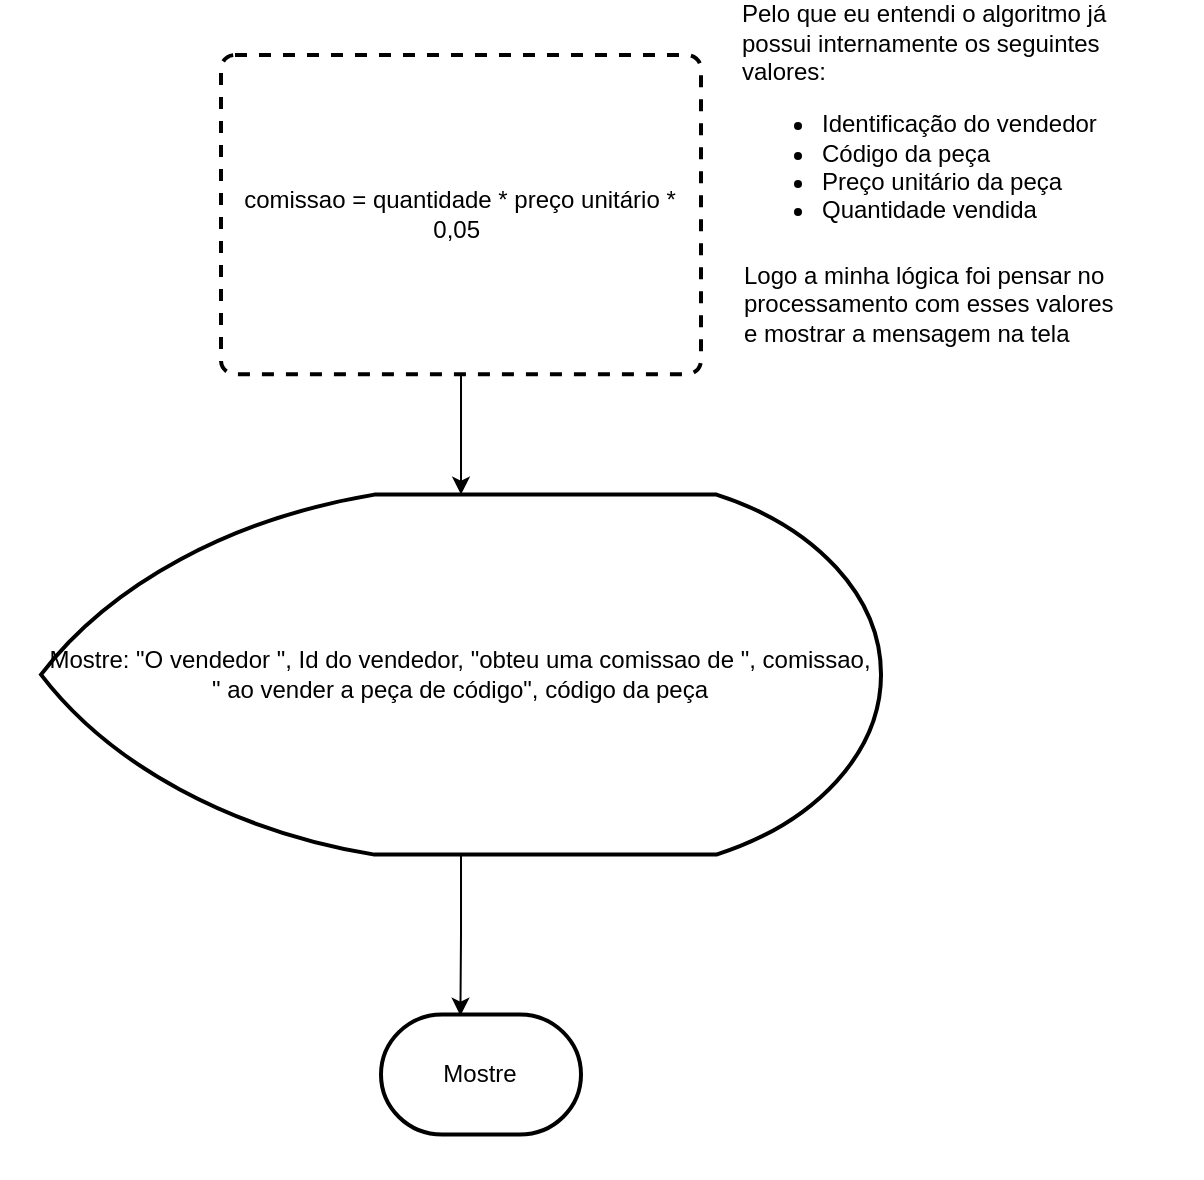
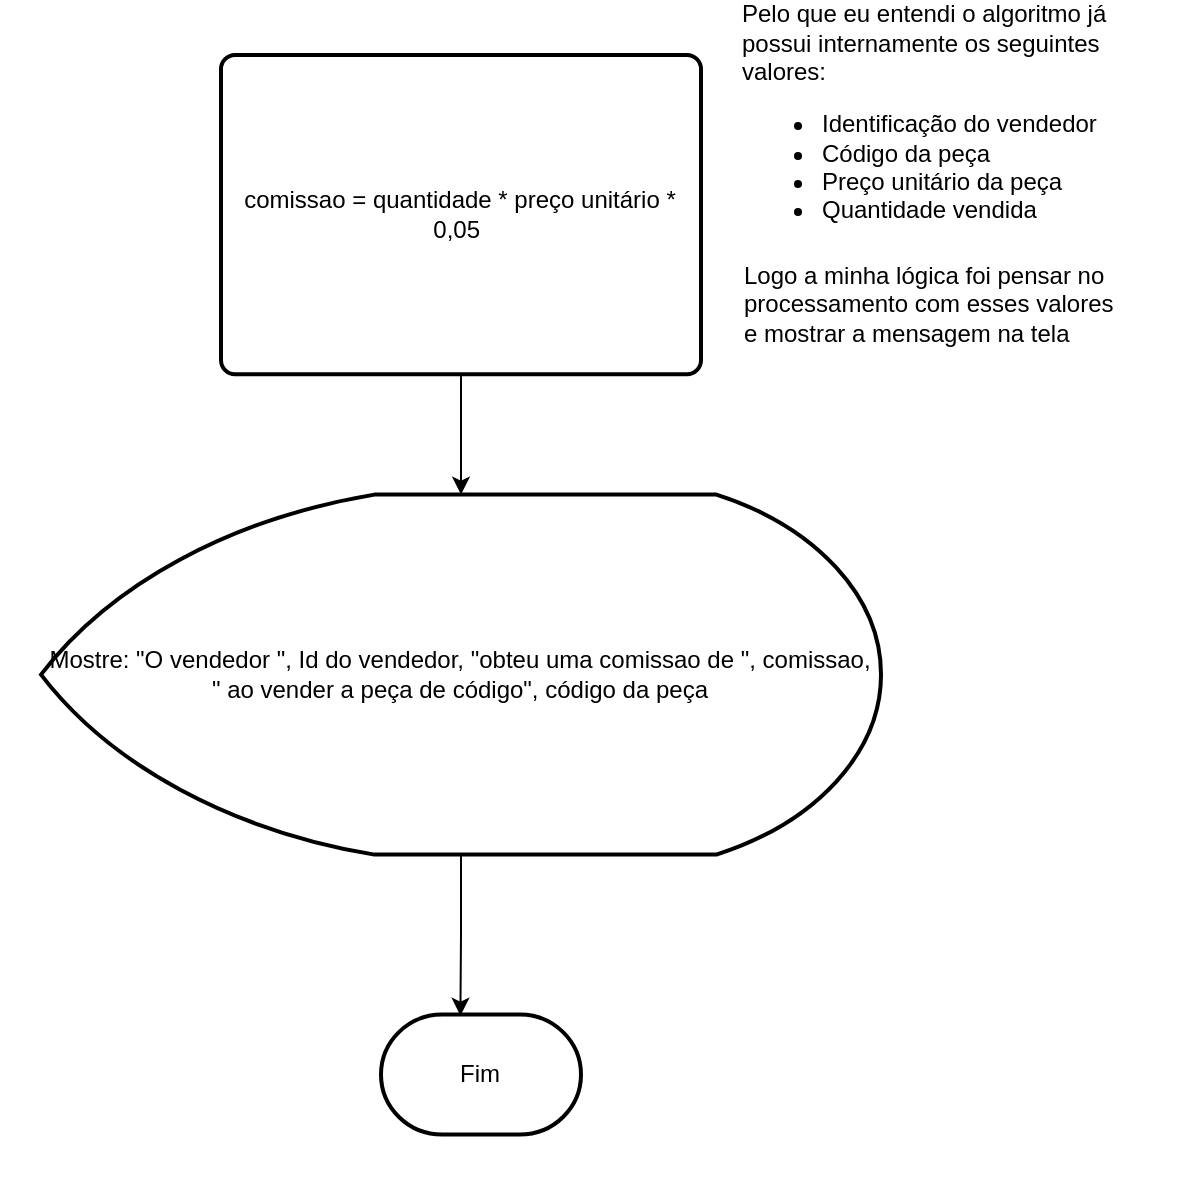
(461, 215) -> (461, 215)
(481, 1075) -> (481, 1075)
